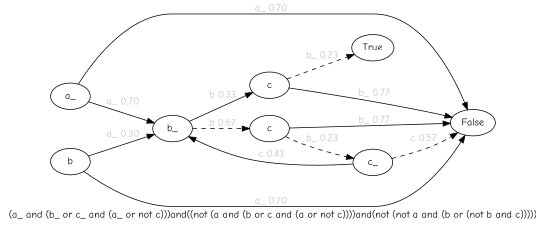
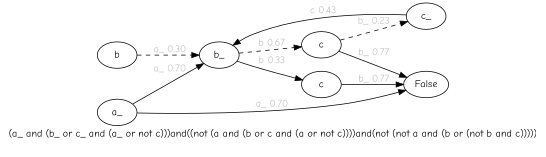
(373, 48) -> none
(118, 146) -> (164, 55)
(422, 150) -> none
(281, 206) -> none
